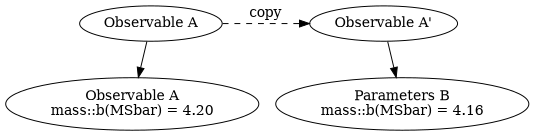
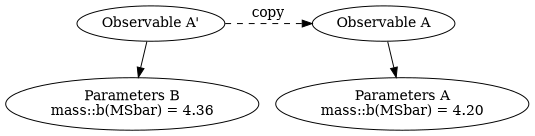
(261, 24) -> (264, 24)
(132, 104) -> (402, 104)
(402, 104) -> (132, 104)
